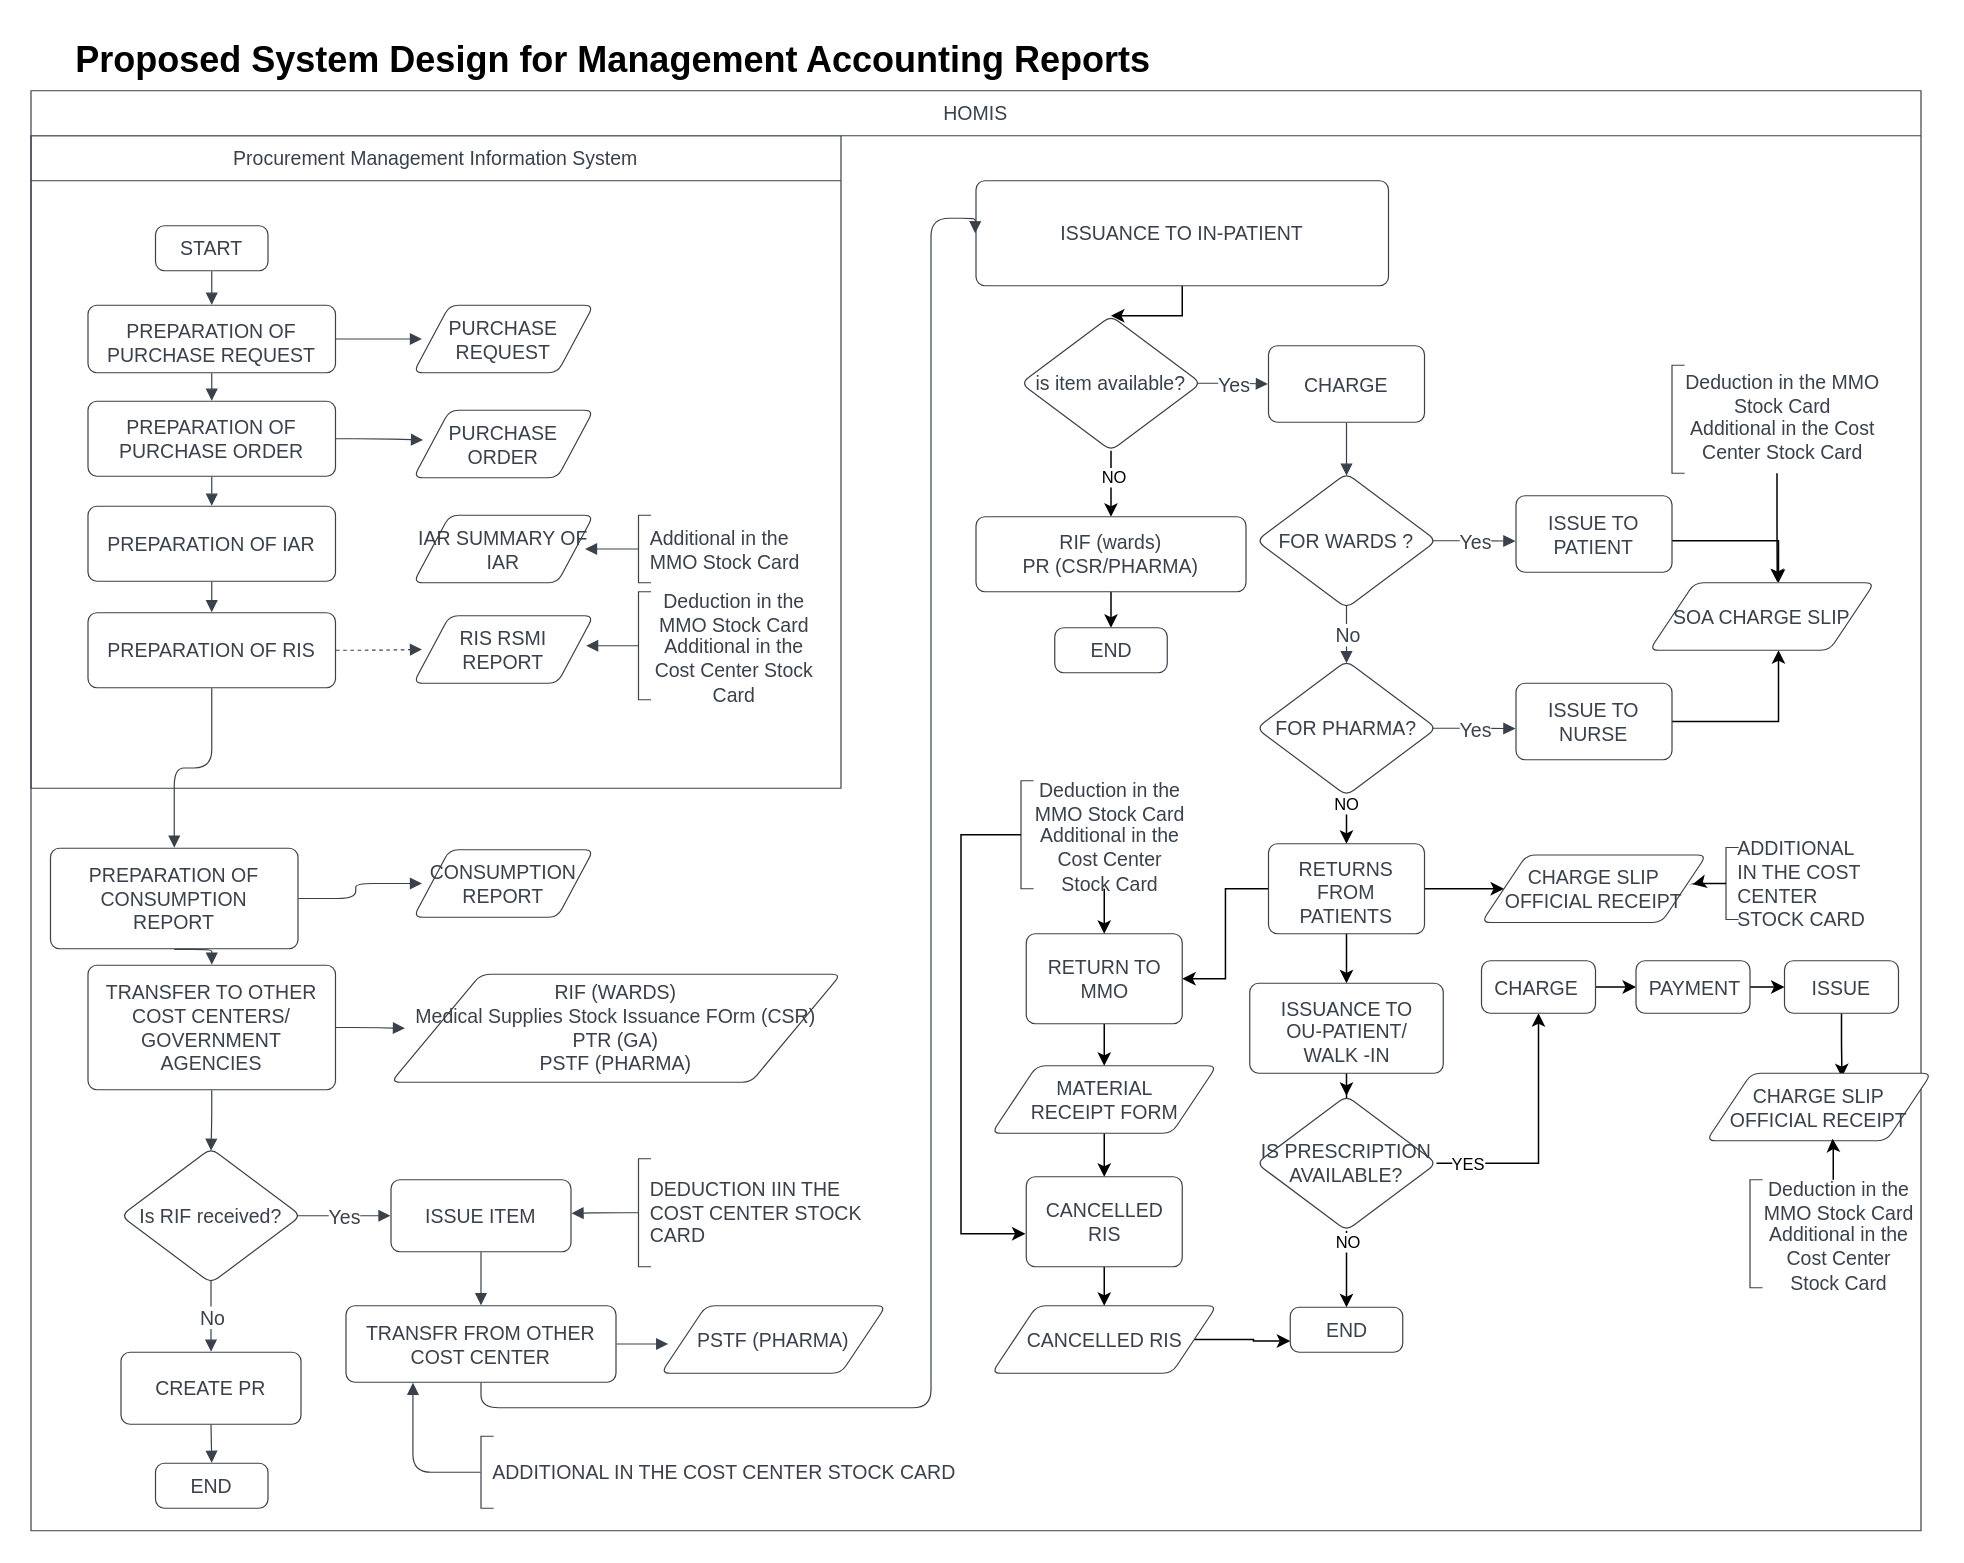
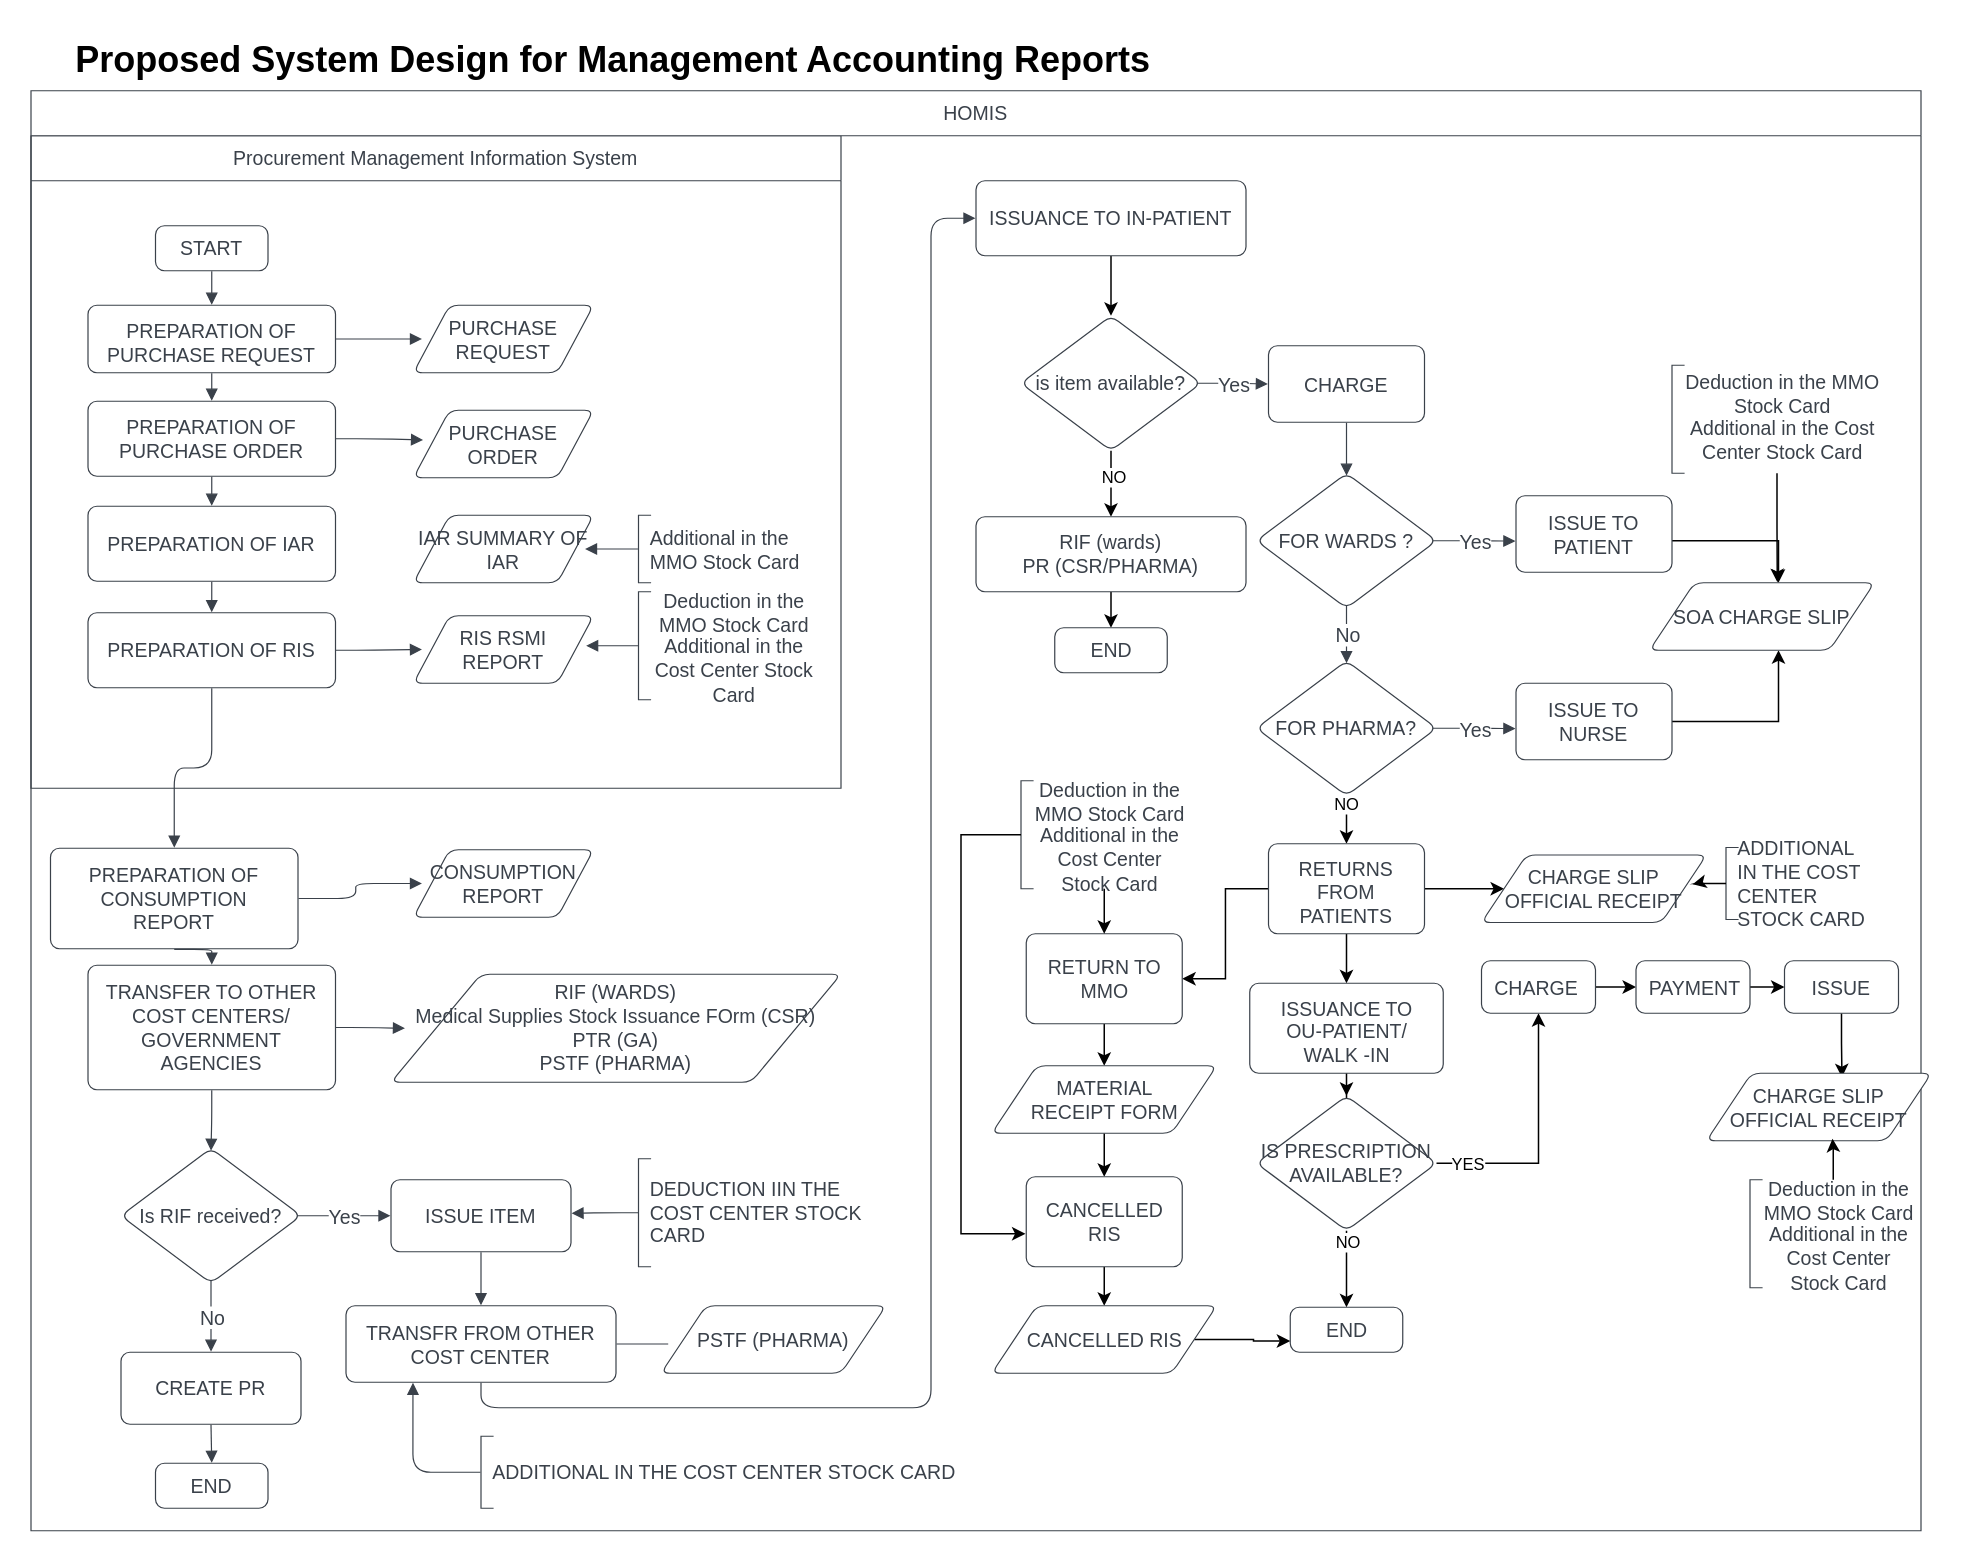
(1182, 233) -> (1111, 218)
(373, 650) -> (373, 650)
(655, 1344) -> (660, 1344)
